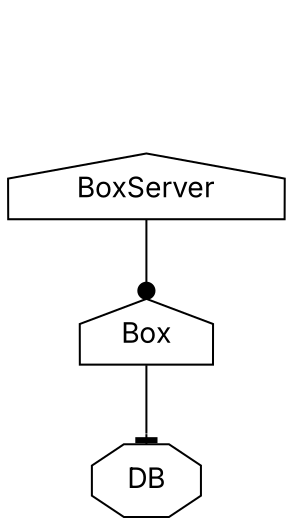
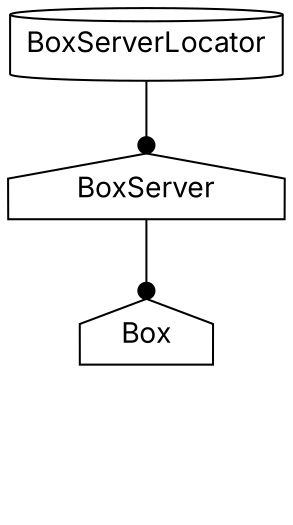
none -> (146, 44)
(146, 481) -> none
